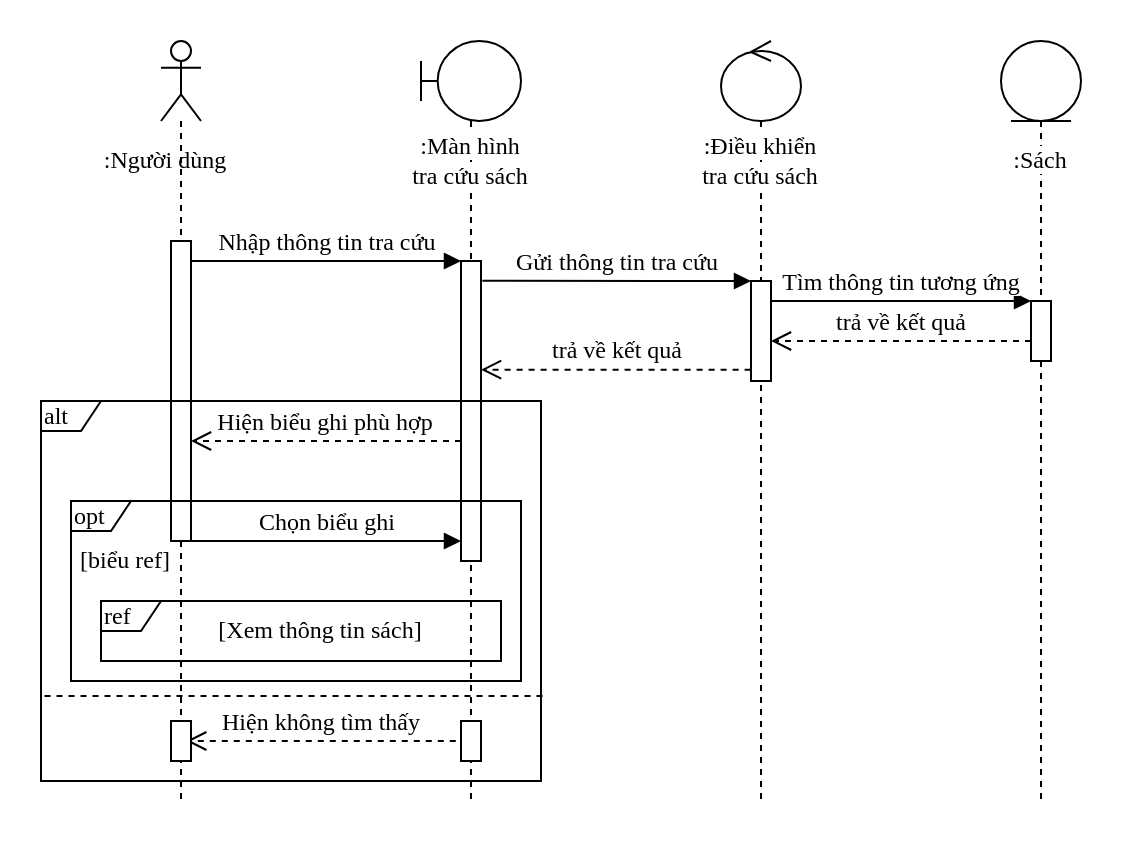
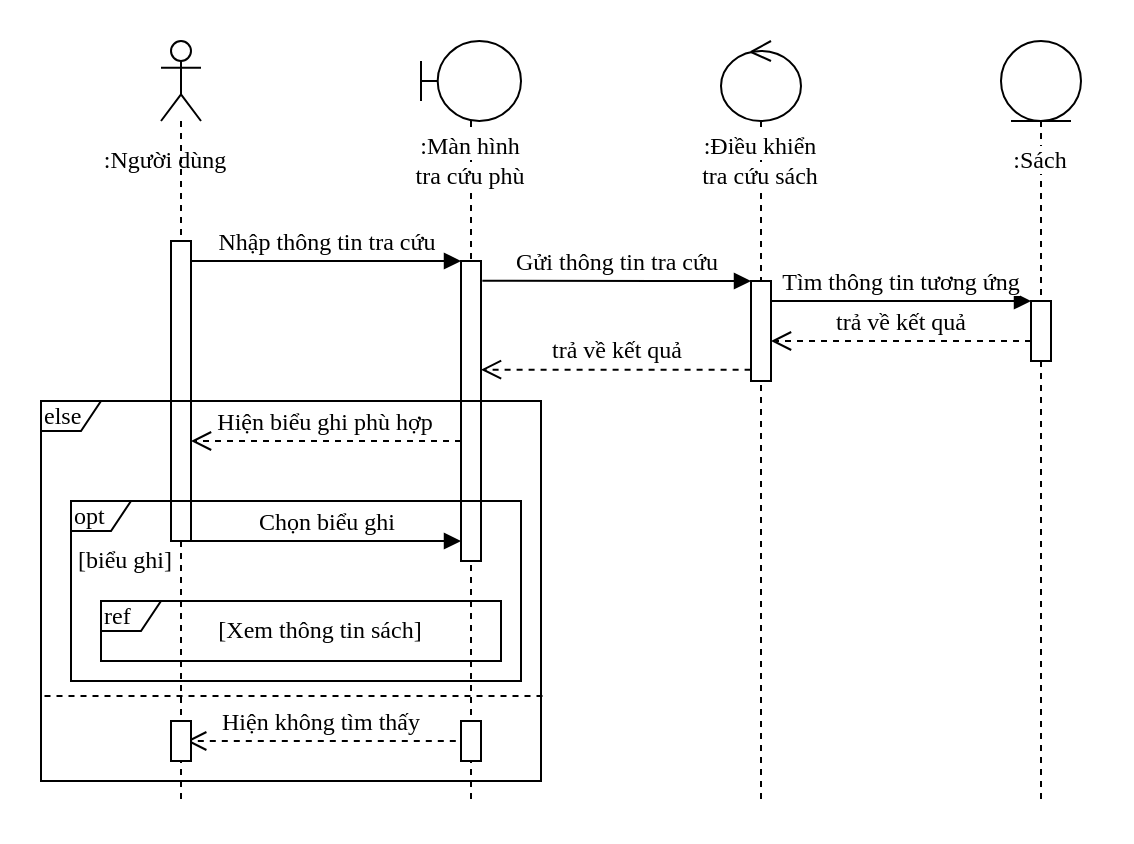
(471, 161) -> (471, 161)
(62, 417) -> (69, 417)
(126, 561) -> (126, 561)
